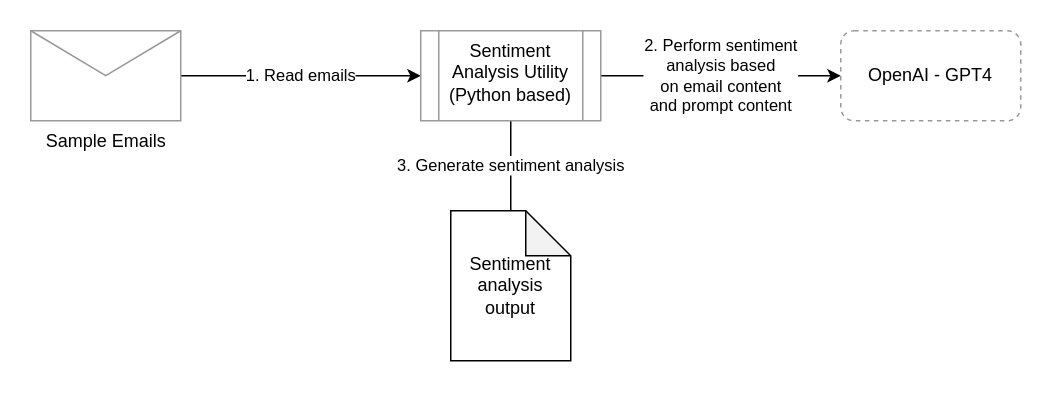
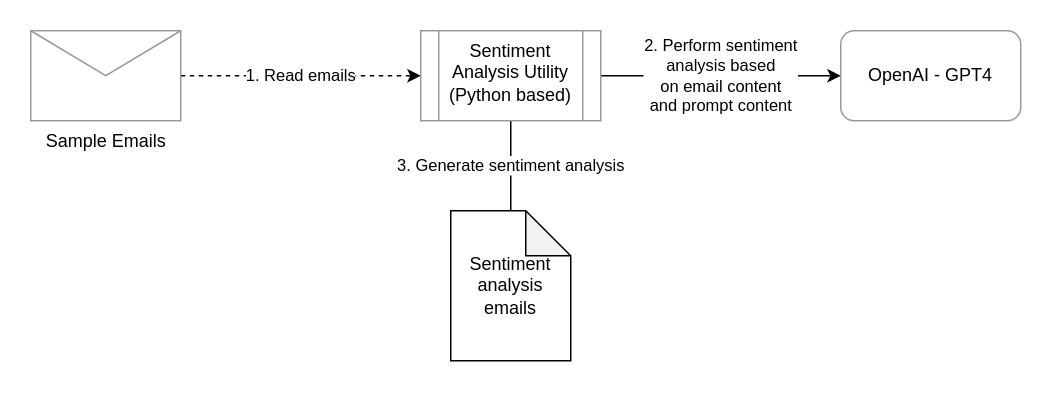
(214, 76) -> (214, 76)
(931, 76) -> (931, 76)
(511, 286) -> (511, 286)
